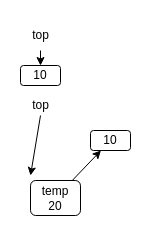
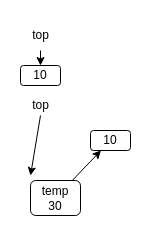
(56, 199) -> (56, 199)
